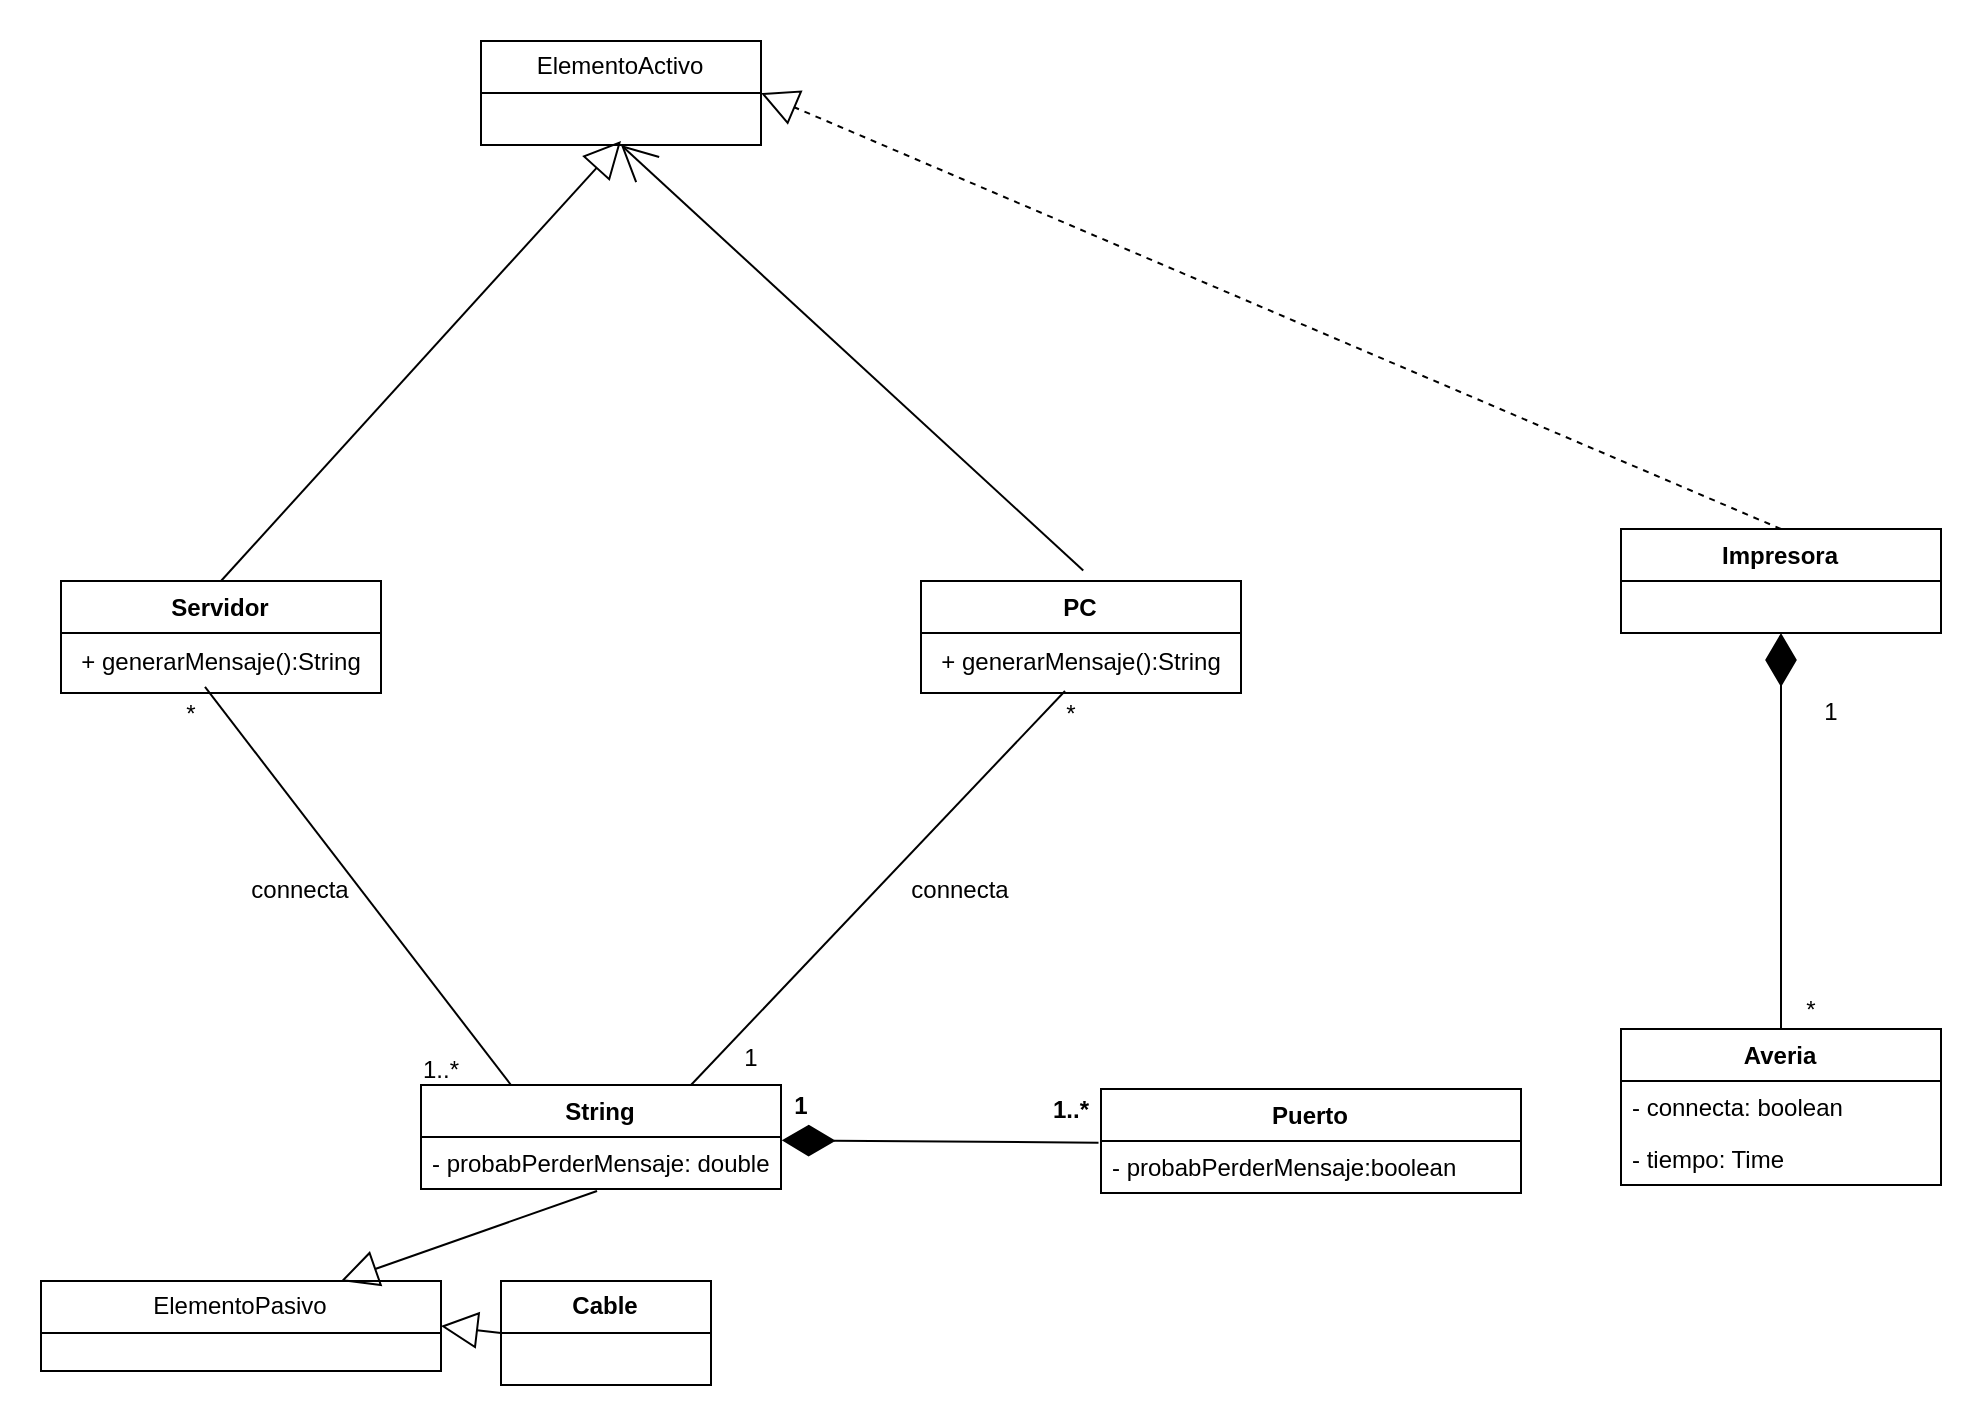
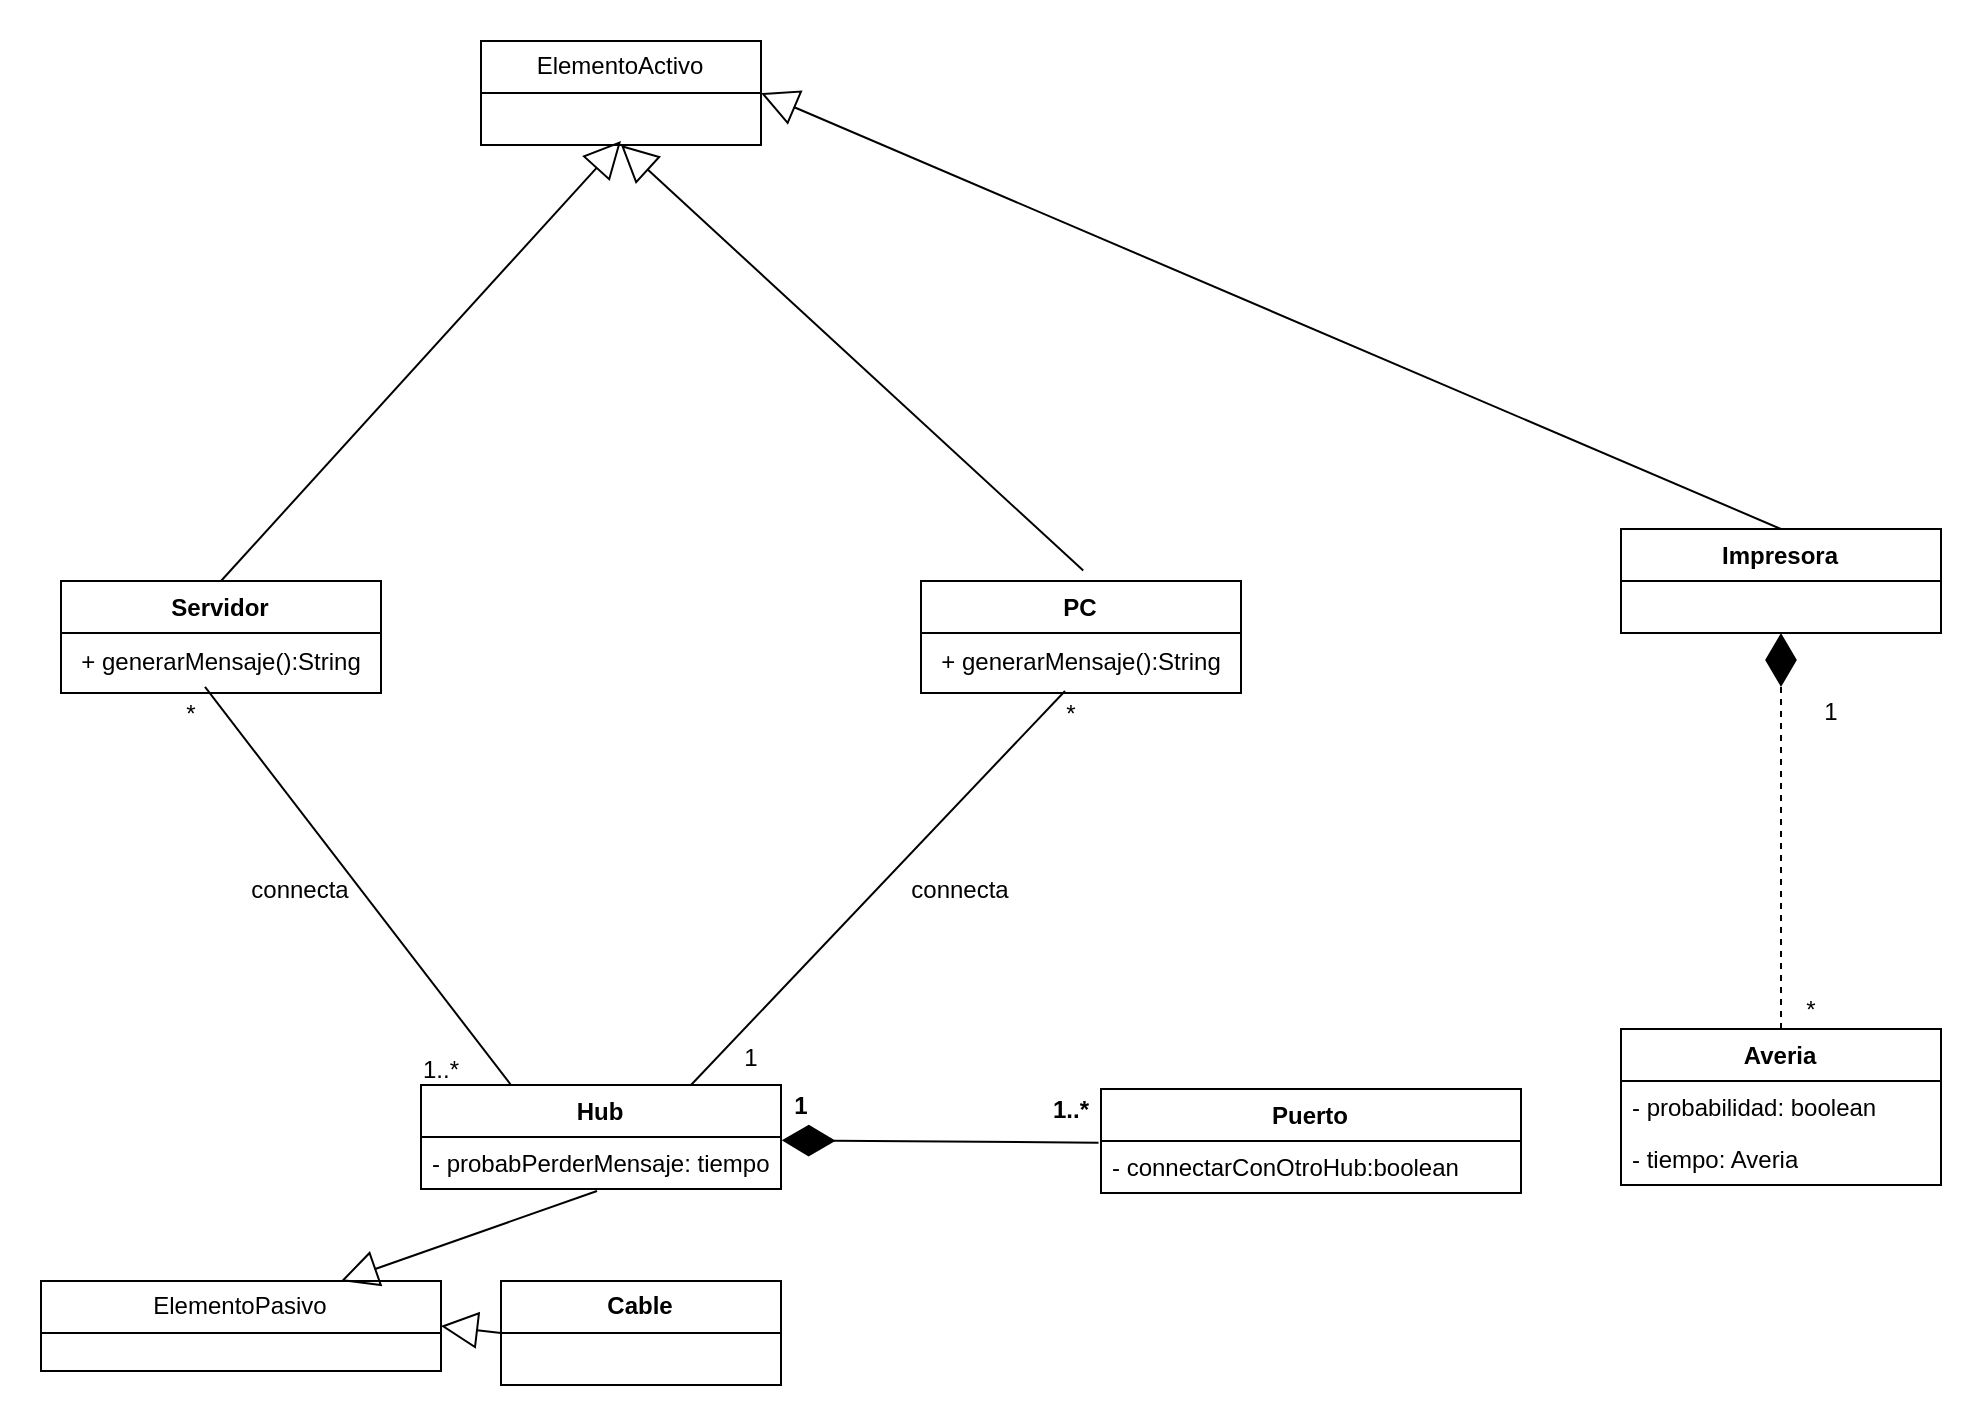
(637, 160) -> (648, 170)
(1287, 318) -> (1287, 318)
(1781, 855) -> (1781, 855)
(1748, 1109) -> (1766, 1109)
(601, 1113) -> (601, 1113)
(1711, 1161) -> (1725, 1161)
(1299, 1169) -> (1299, 1169)
(603, 1180) -> (603, 1180)
(606, 1333) -> (641, 1333)
